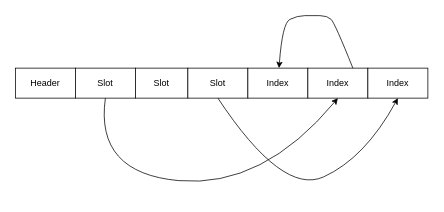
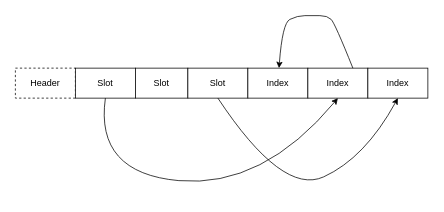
(45, 83) -> (45, 83)
